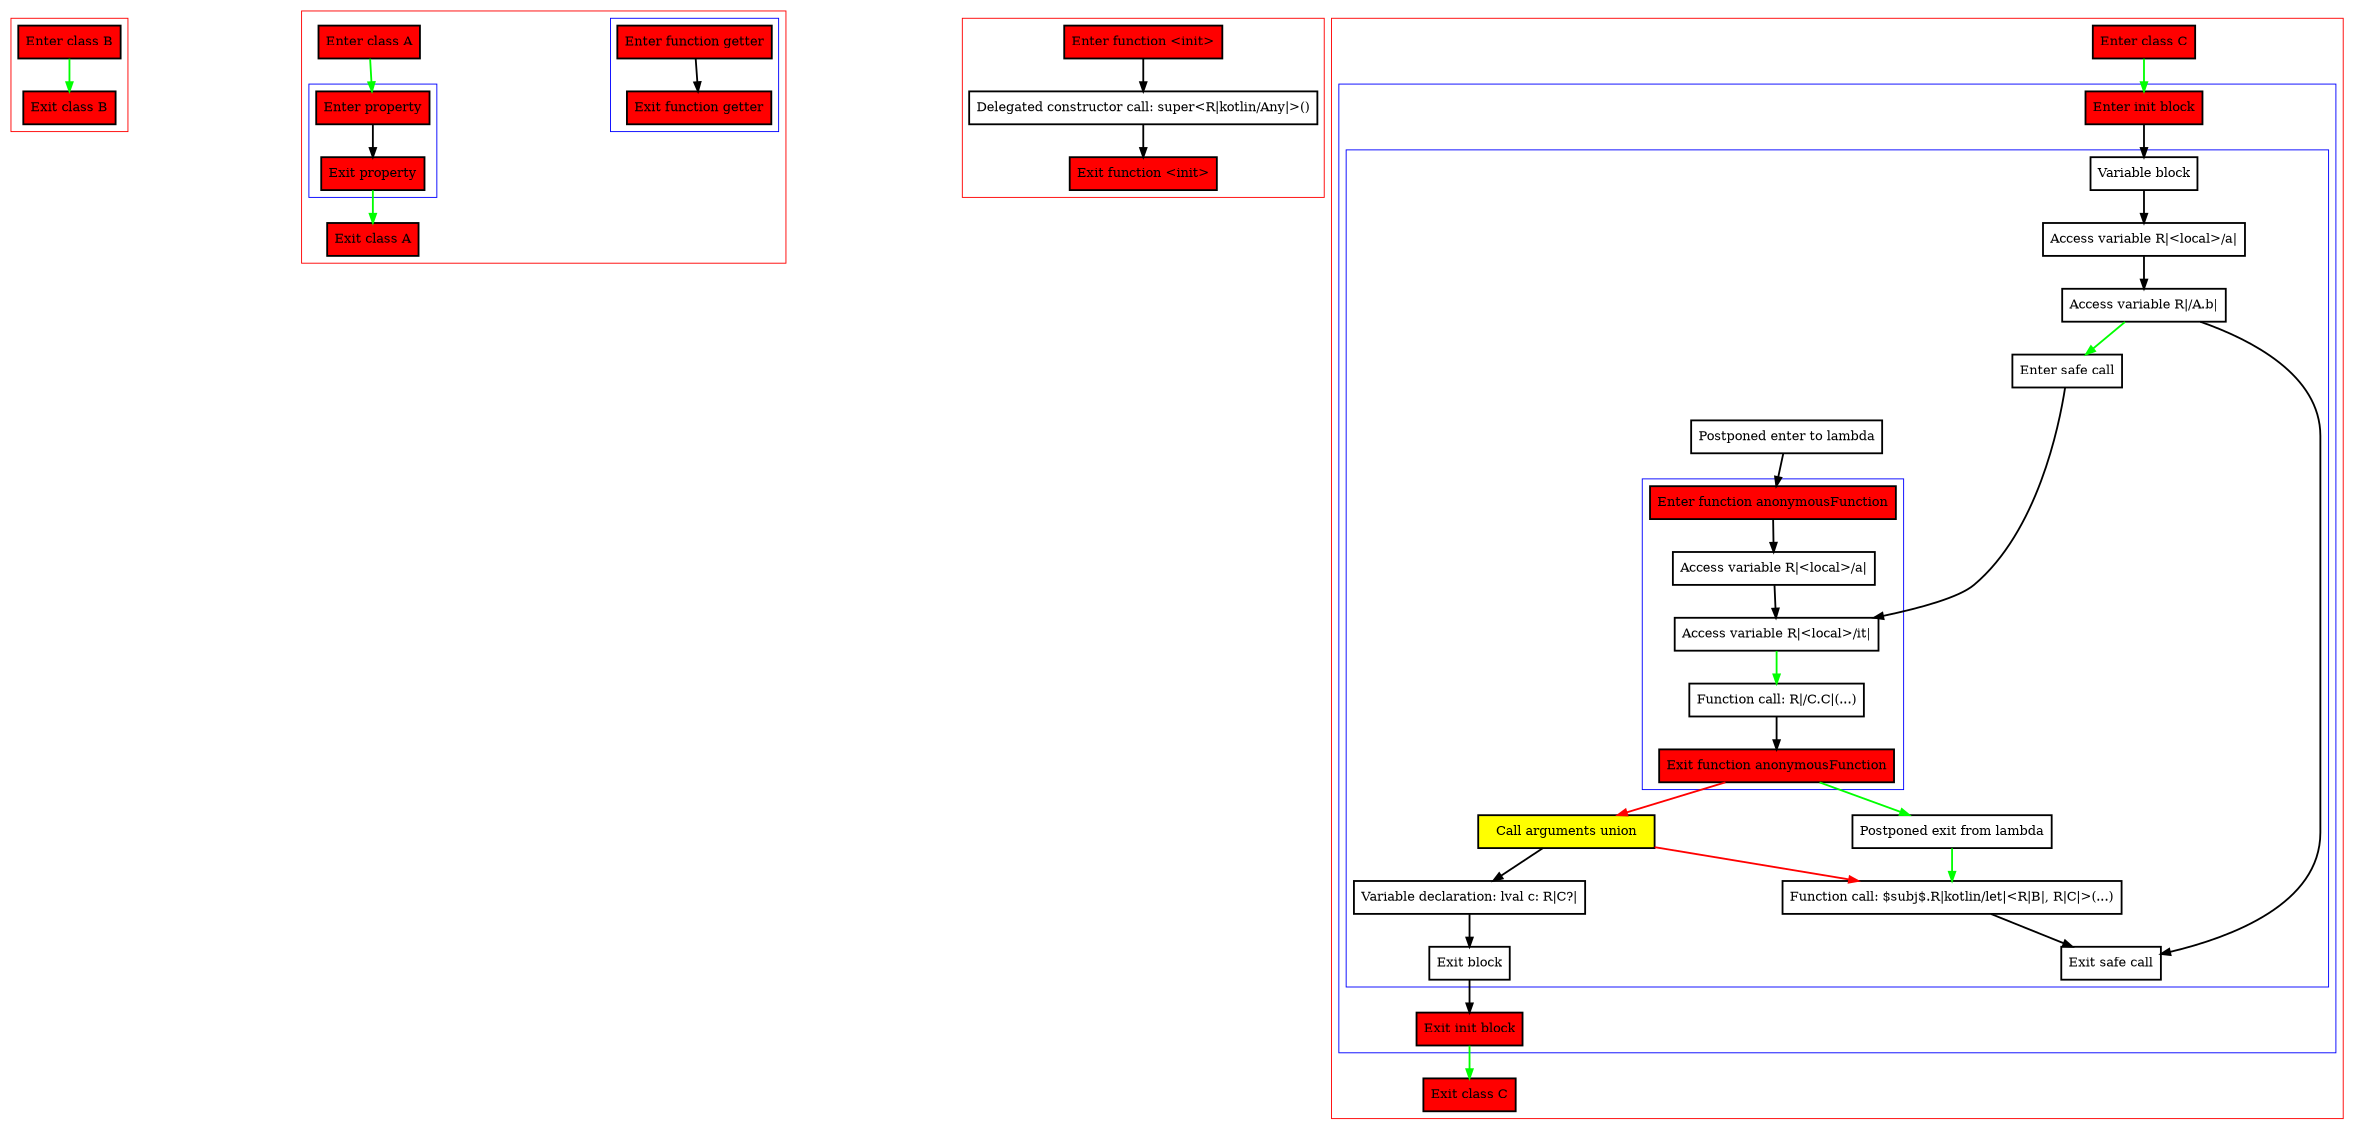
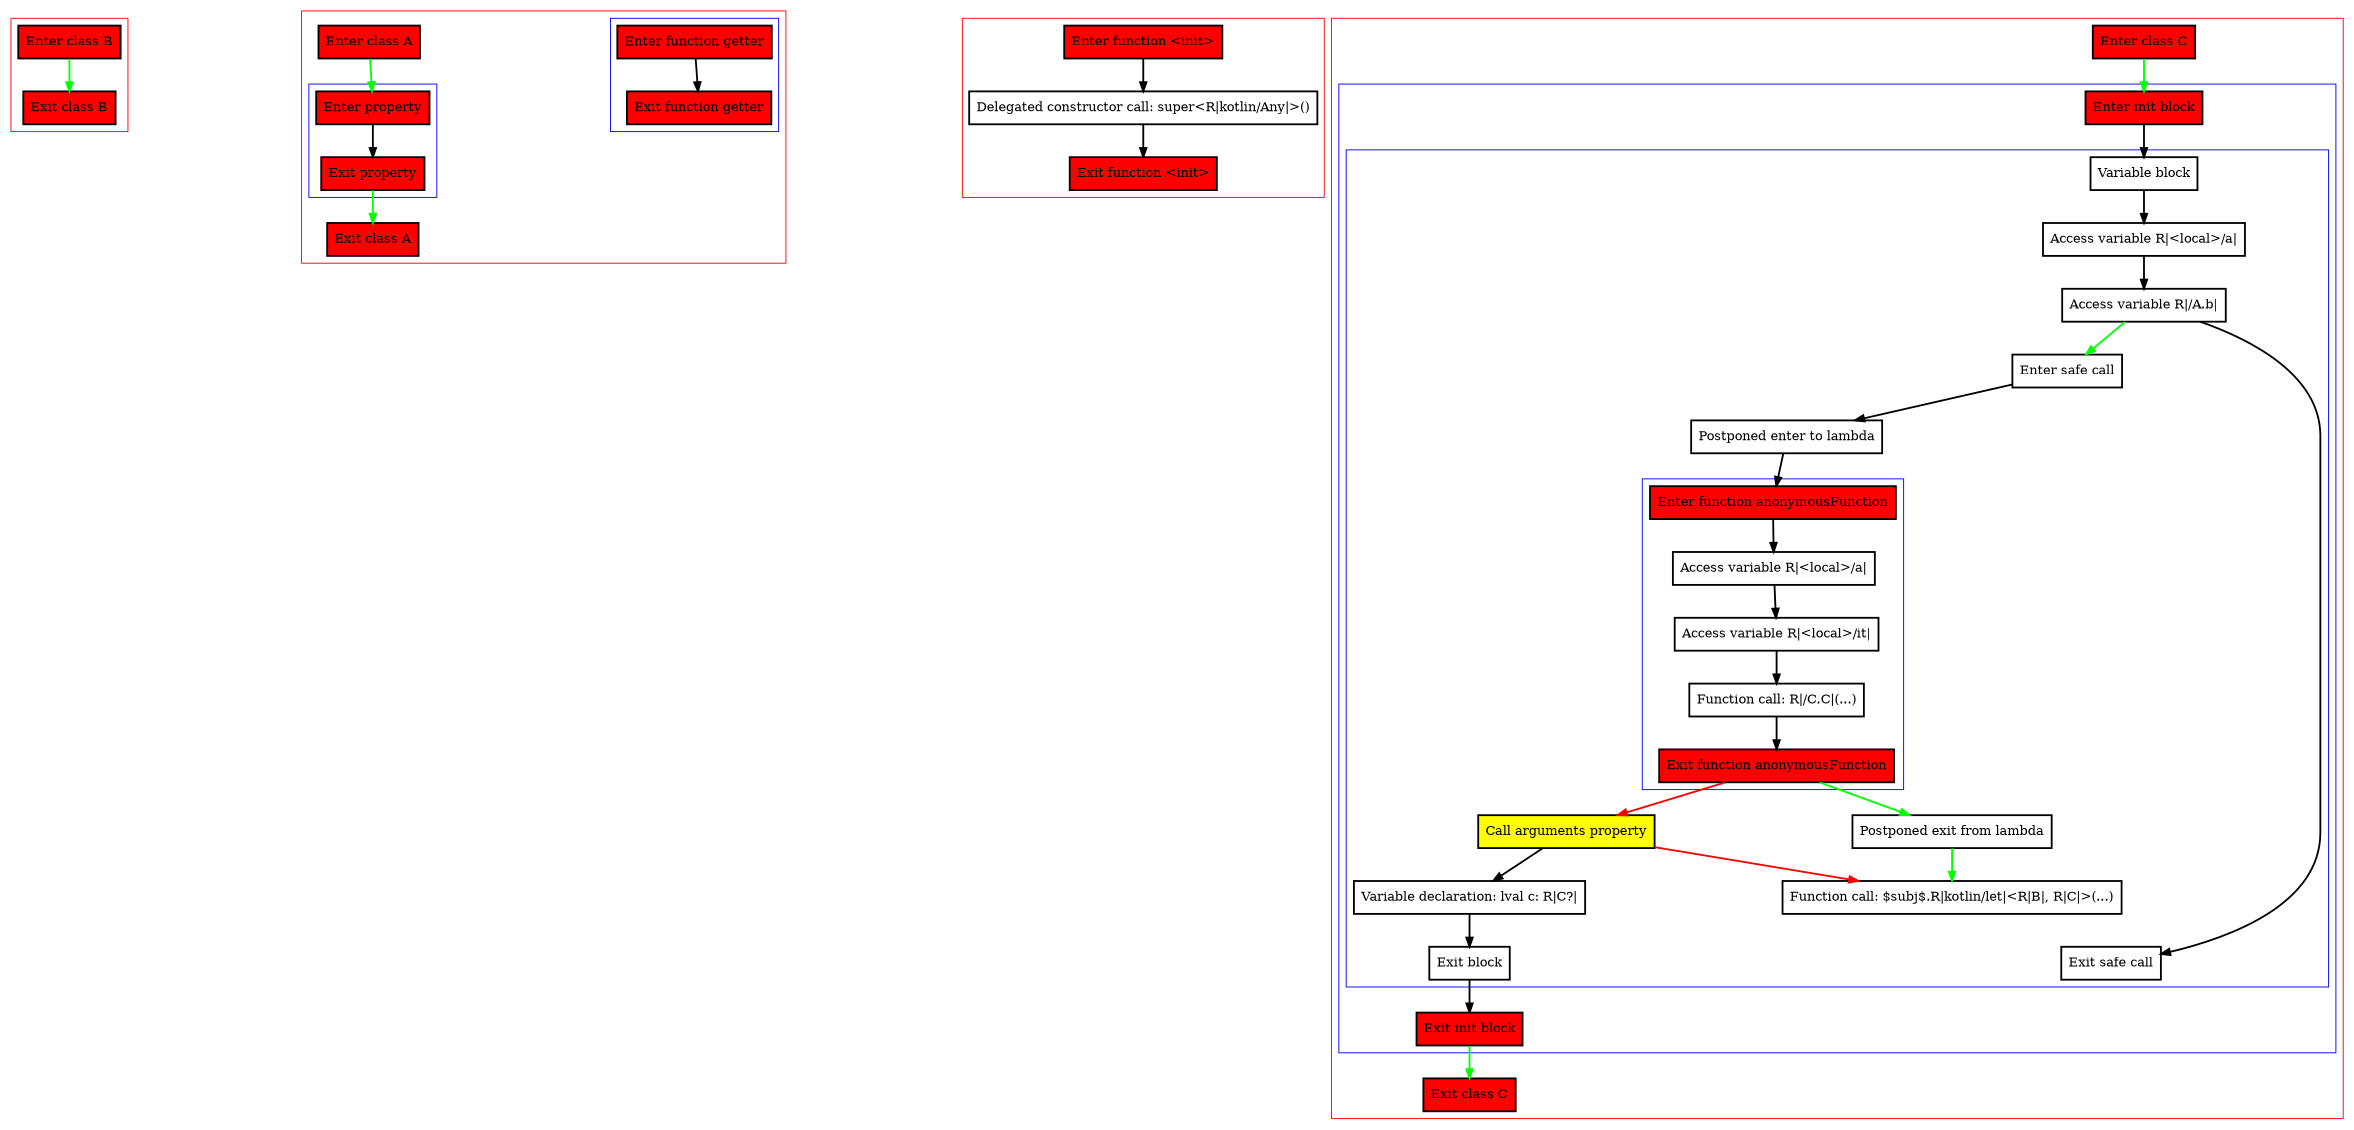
(2014, 537) -> (1938, 401)
(1777, 663) -> (1777, 663)
(1566, 832) -> (1566, 832)
(2027, 929) -> none
